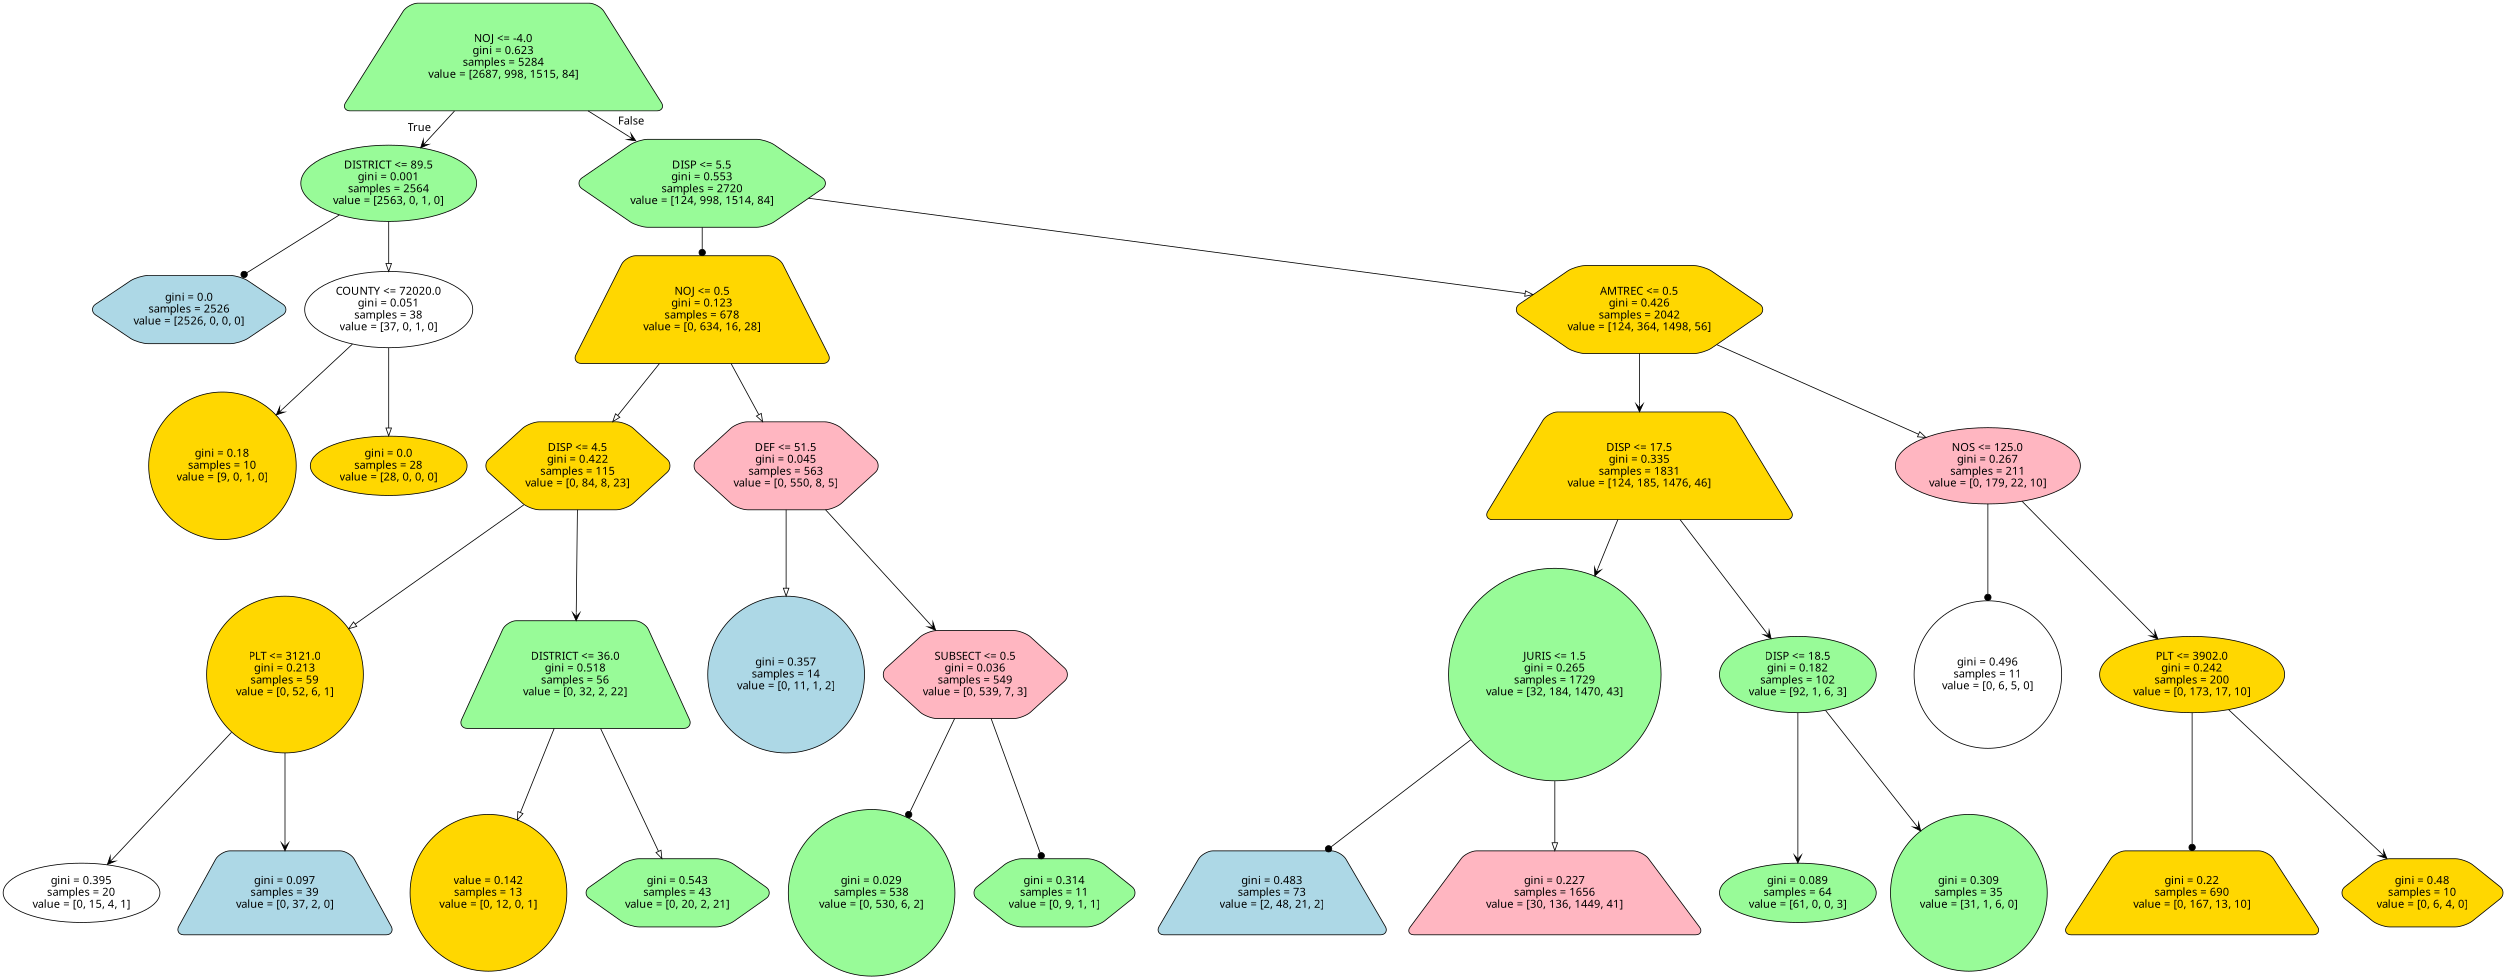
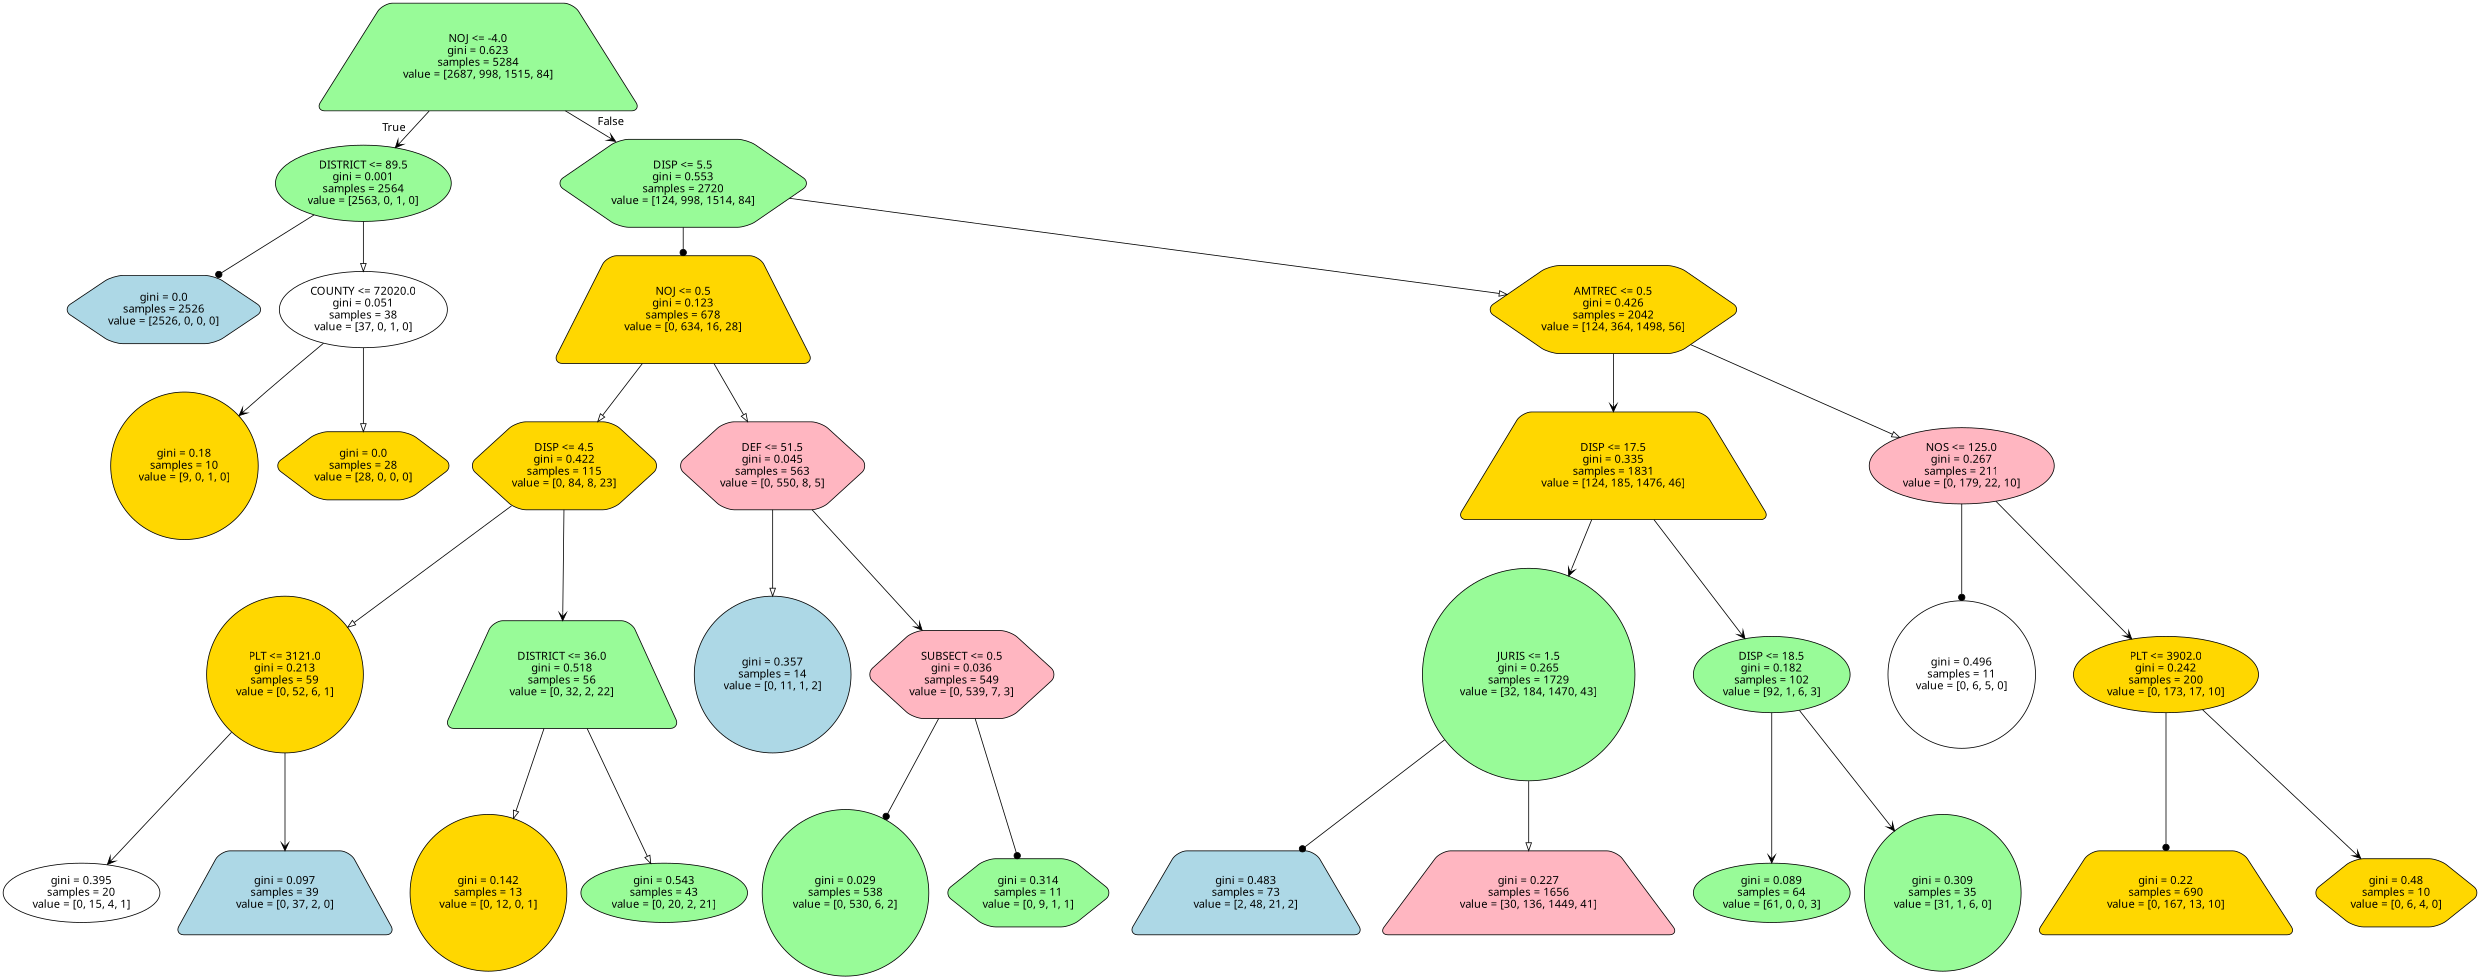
(389, 466) -> (363, 466)
(488, 893) -> (488, 893)
(678, 893) -> (664, 893)
